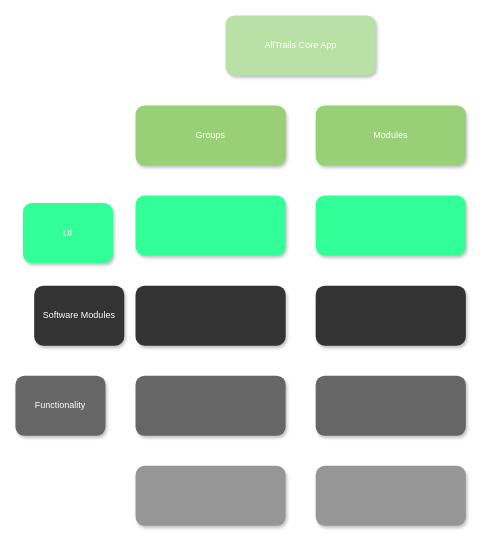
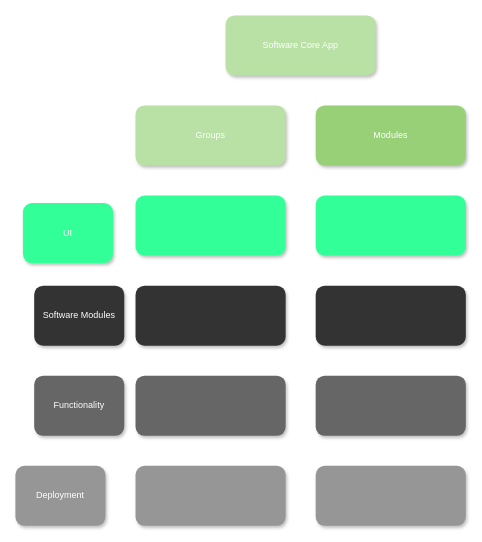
(300, 45) -> (300, 45)
(210, 135) -> (210, 135)
(60, 405) -> (79, 405)
none -> (60, 495)
